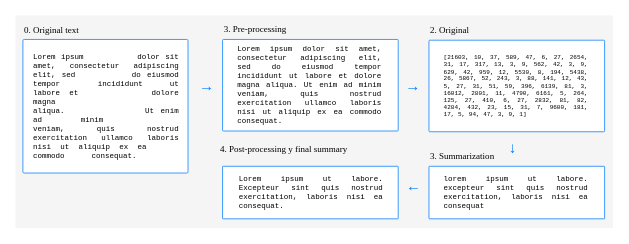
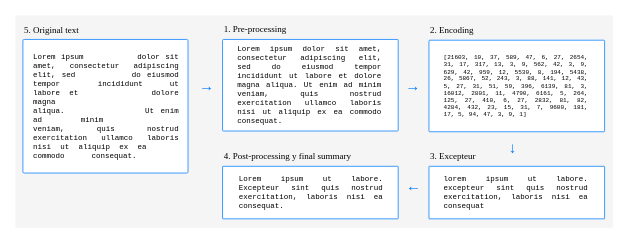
(58, 30) -> (58, 30)
(261, 30) -> (261, 30)
(452, 30) -> (454, 30)
(293, 149) -> (297, 156)
(466, 156) -> (458, 156)
